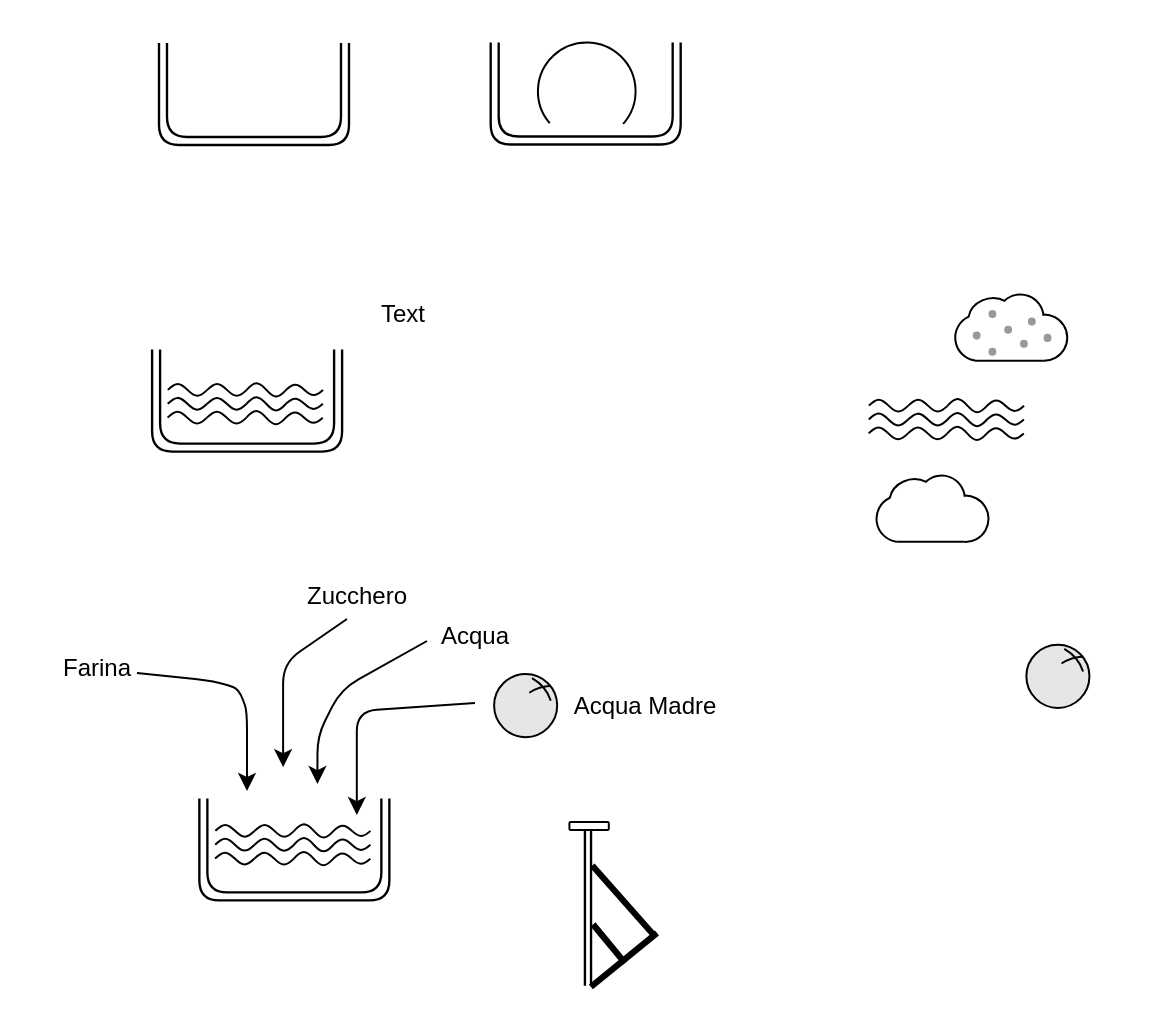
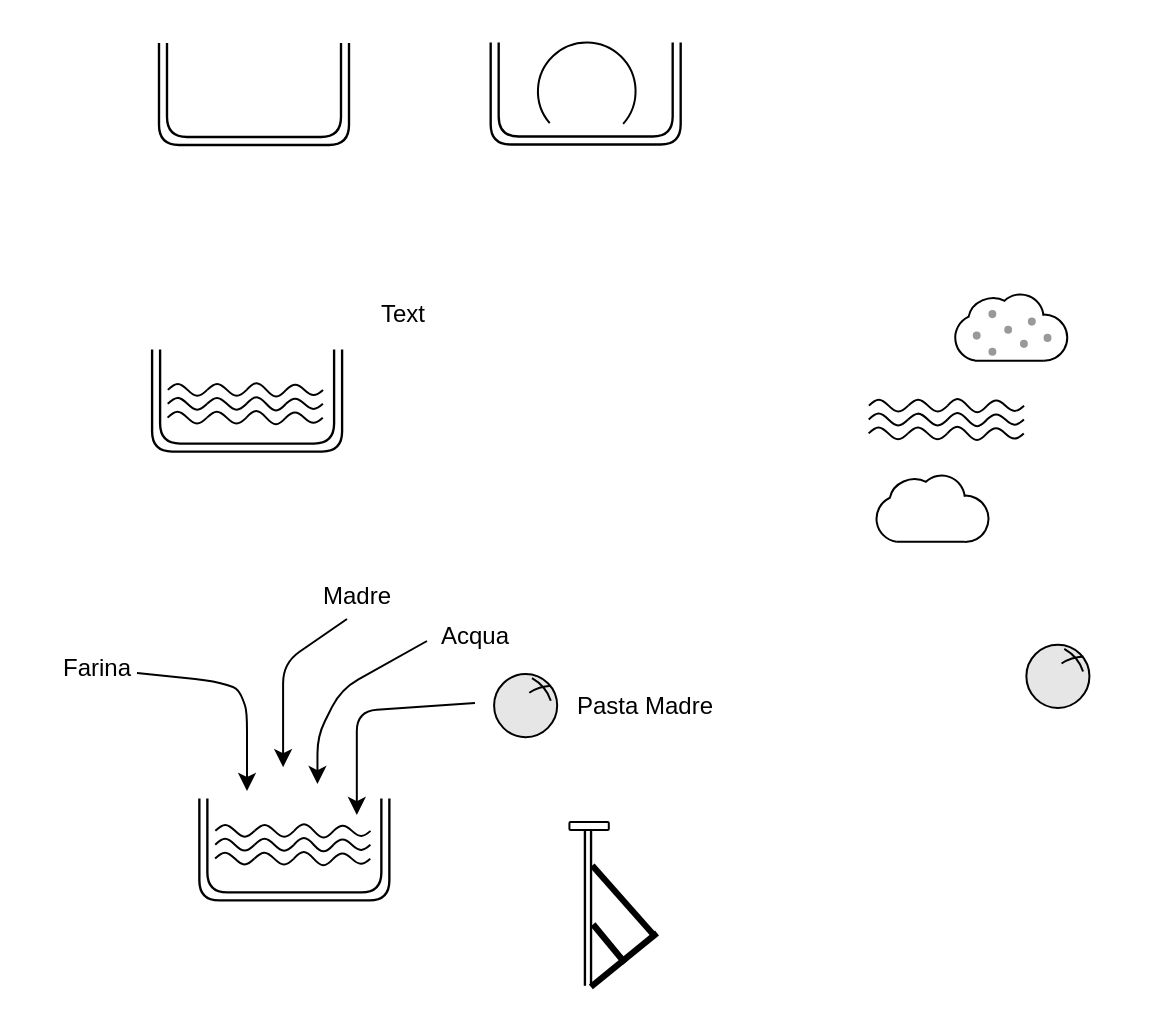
(358, 597) -> (358, 597)
(646, 707) -> (646, 707)
